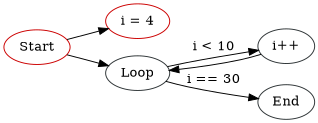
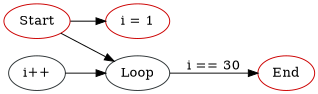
(138, 21) -> (138, 21)
(208, 59) -> none
(286, 102) -> (286, 73)
